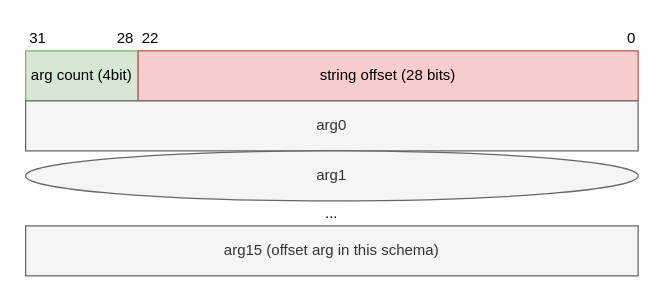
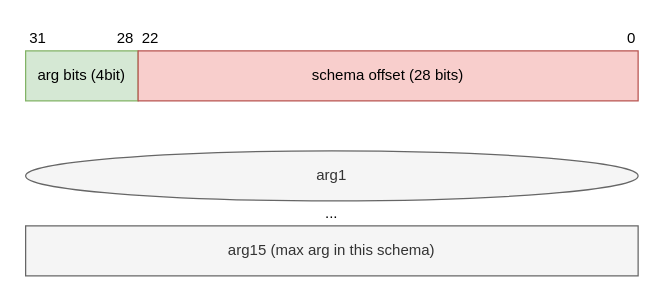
(82, 76) -> (82, 76)
(388, 76) -> (388, 76)
(332, 126) -> none
(332, 251) -> (332, 251)
